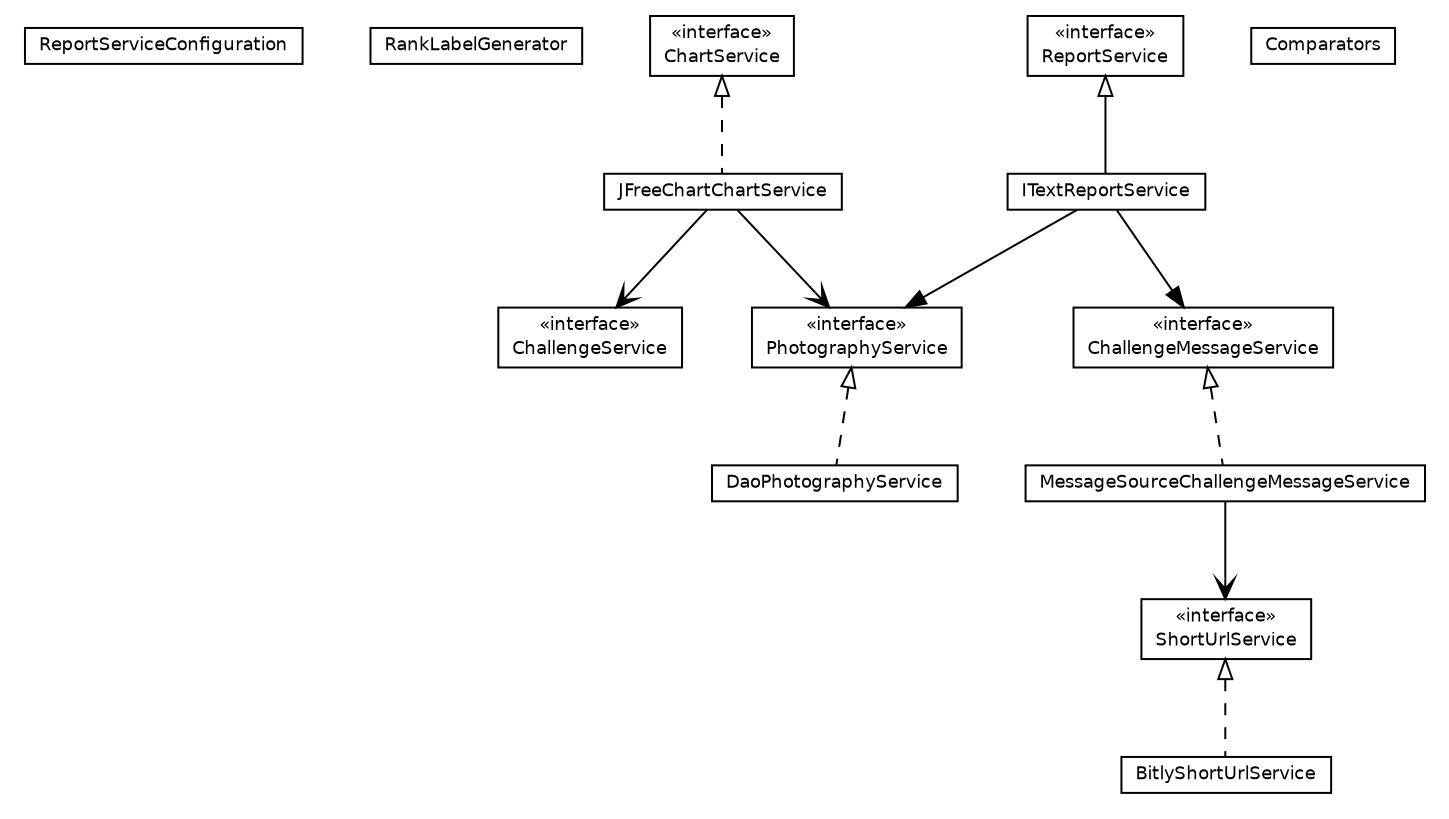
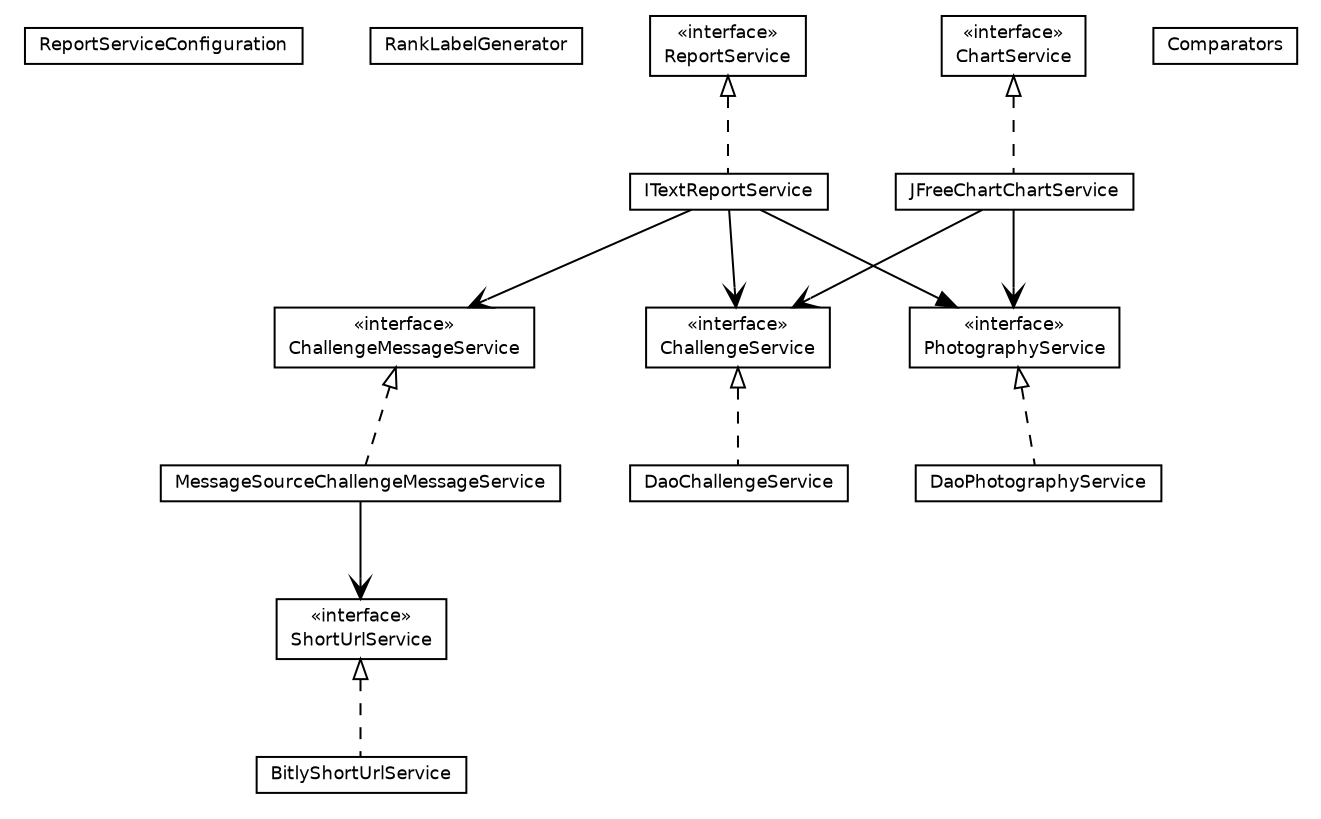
(1105, 135) -> (728, 135)
none -> (732, 249)
(1144, 250) -> (589, 254)
none -> (738, 483)
